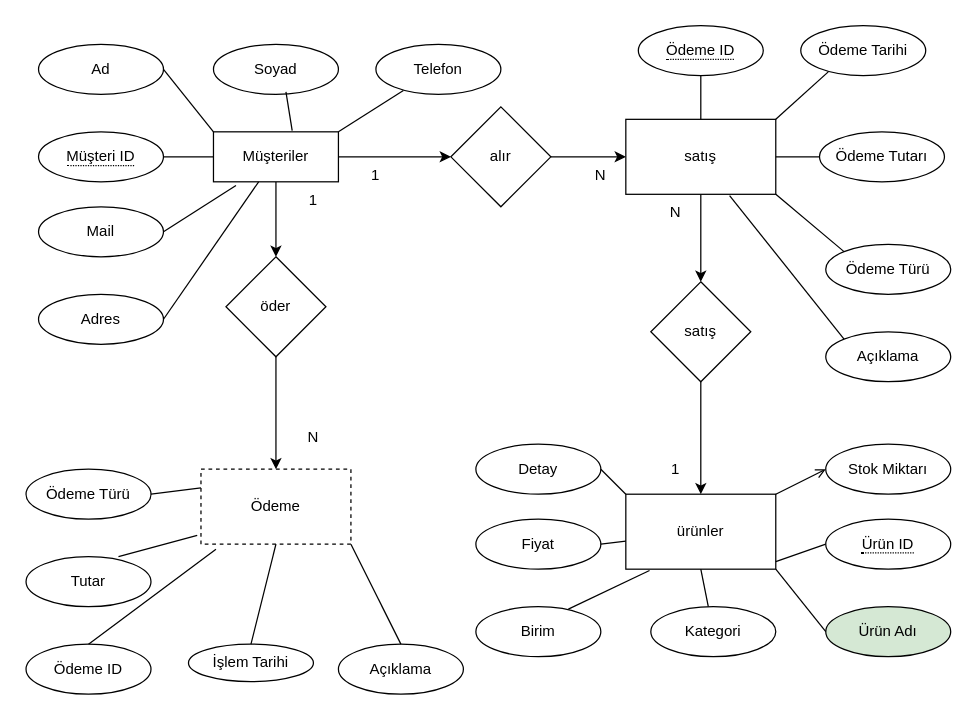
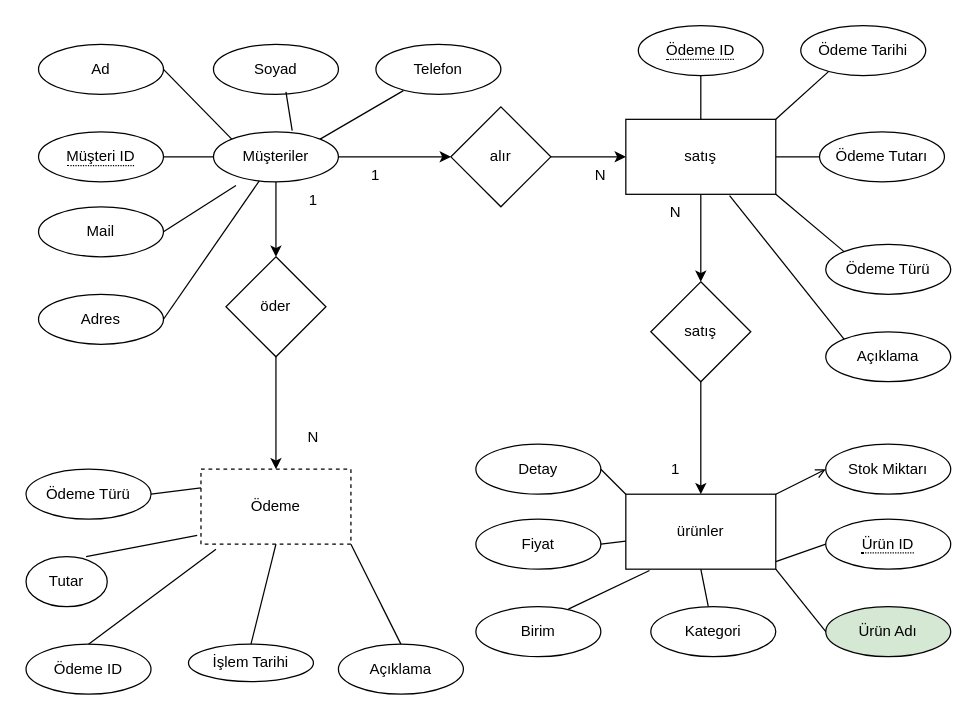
(276, 157) -> (276, 157)
(88, 582) -> (66, 582)
